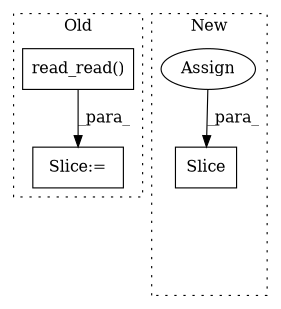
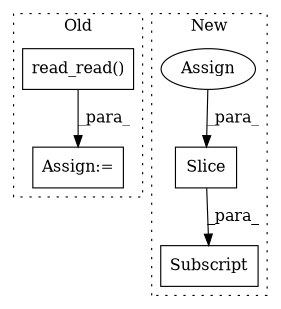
(78, 168) -> (78, 168)
none -> (209, 266)
